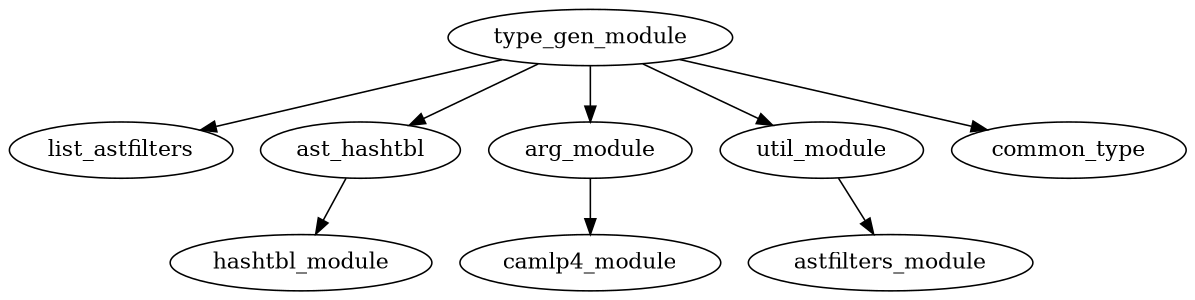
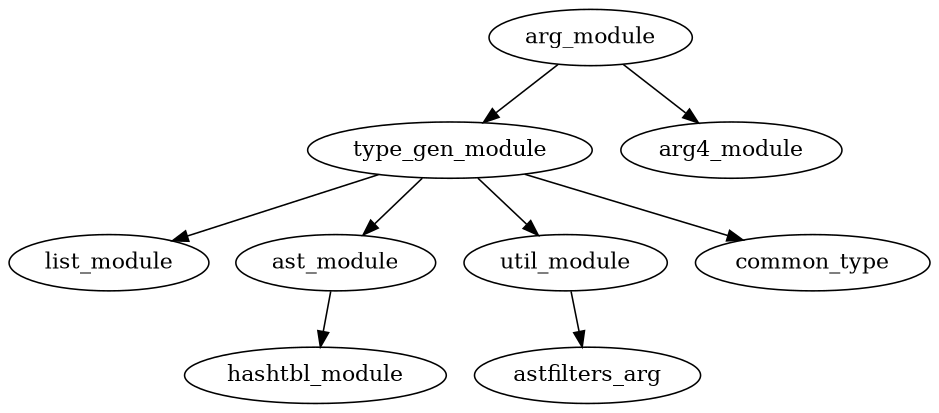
(590, 86) -> (527, 89)
(121, 150) -> (109, 263)
(360, 150) -> (336, 263)
(590, 263) -> (731, 150)
(891, 263) -> (588, 375)
